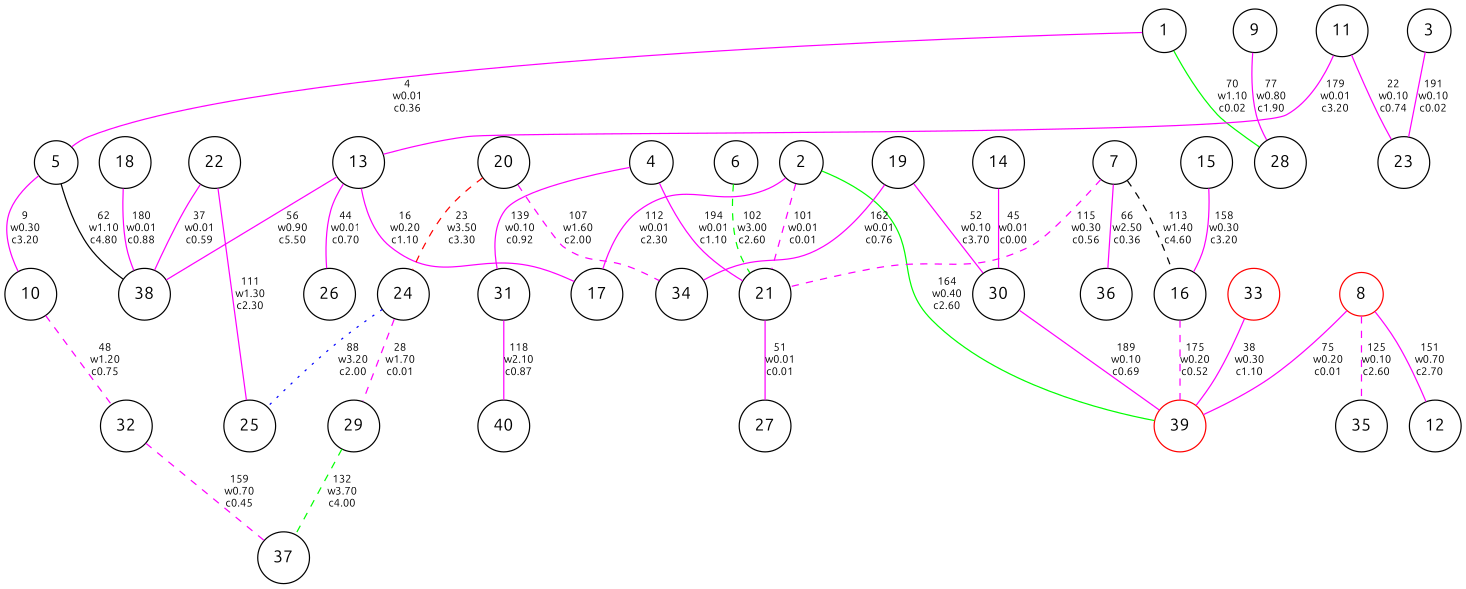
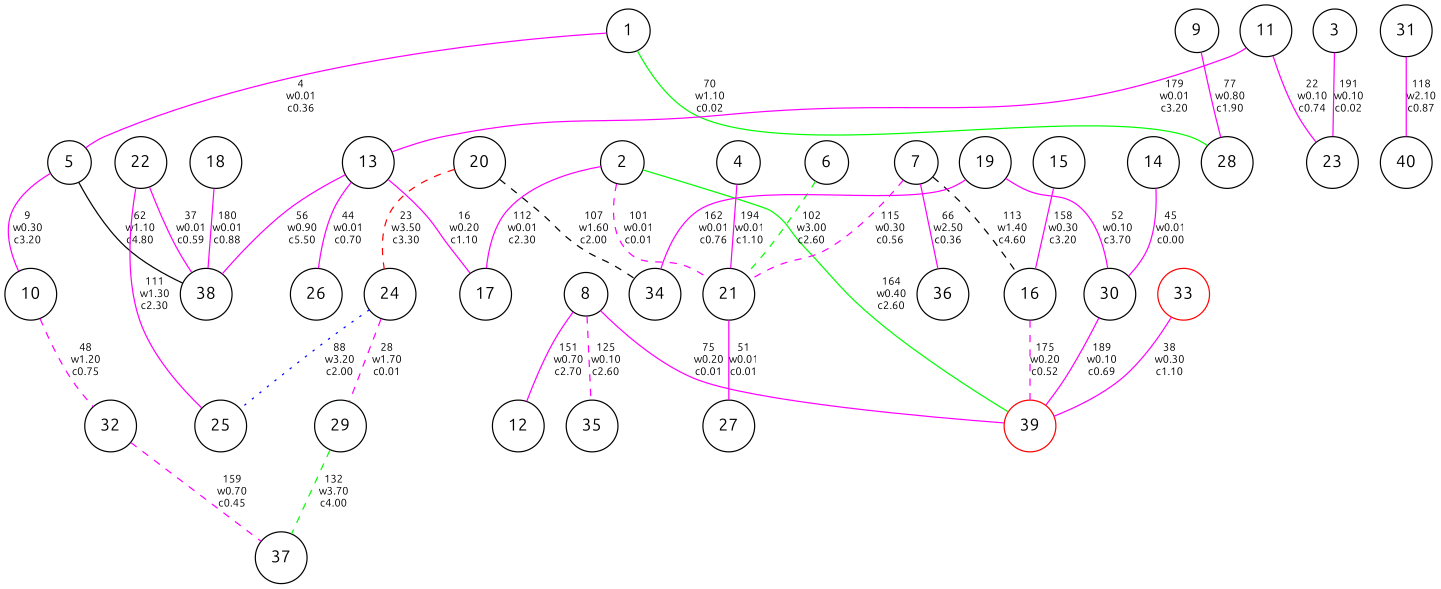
(536, 192) -> none
(574, 253) -> (563, 234)
(1361, 294) -> (586, 294)
